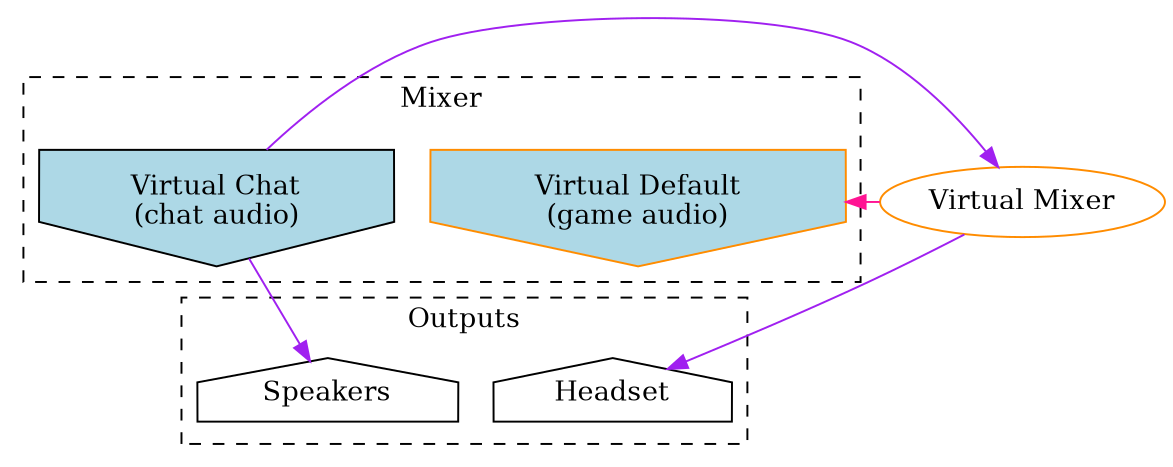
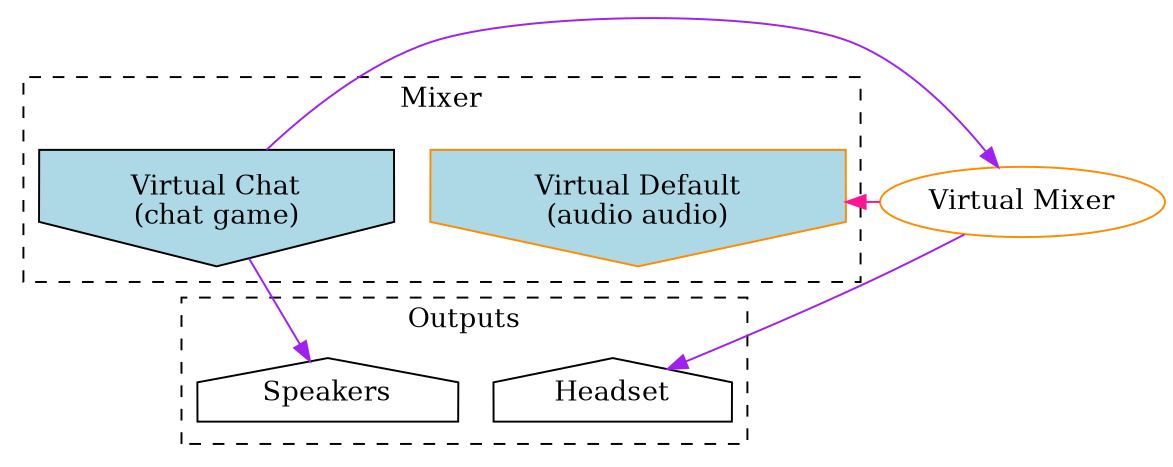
(217, 202) -> (217, 202)
(638, 202) -> (638, 202)
